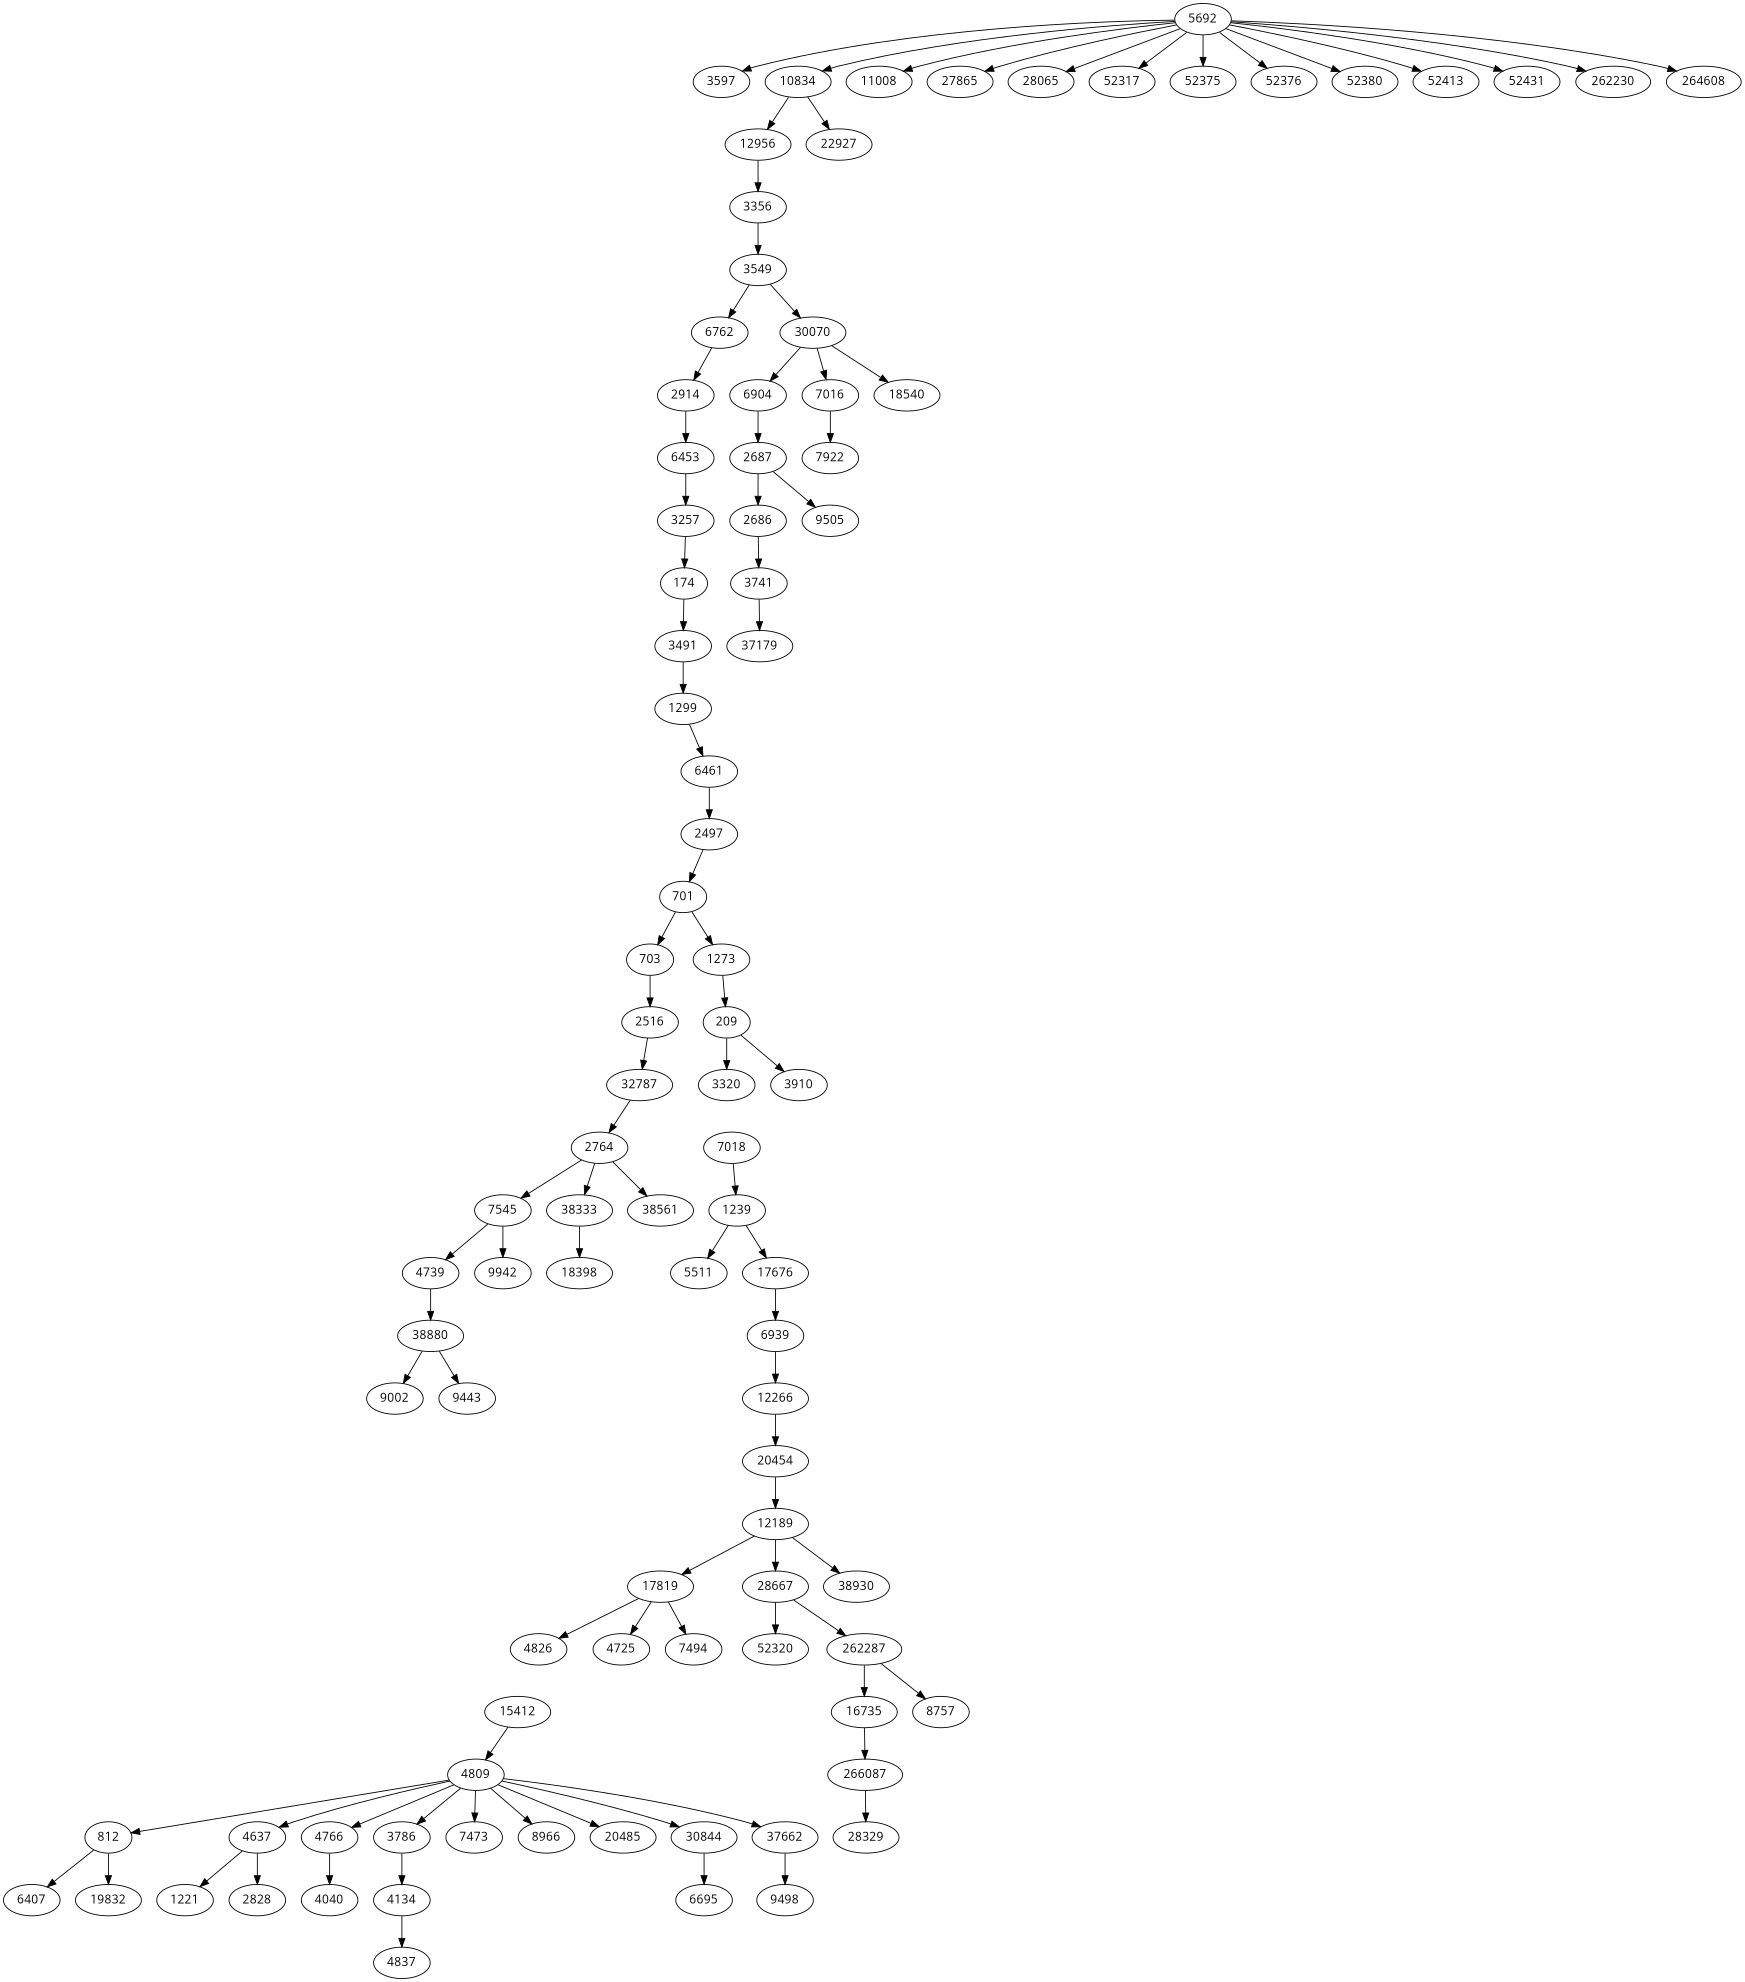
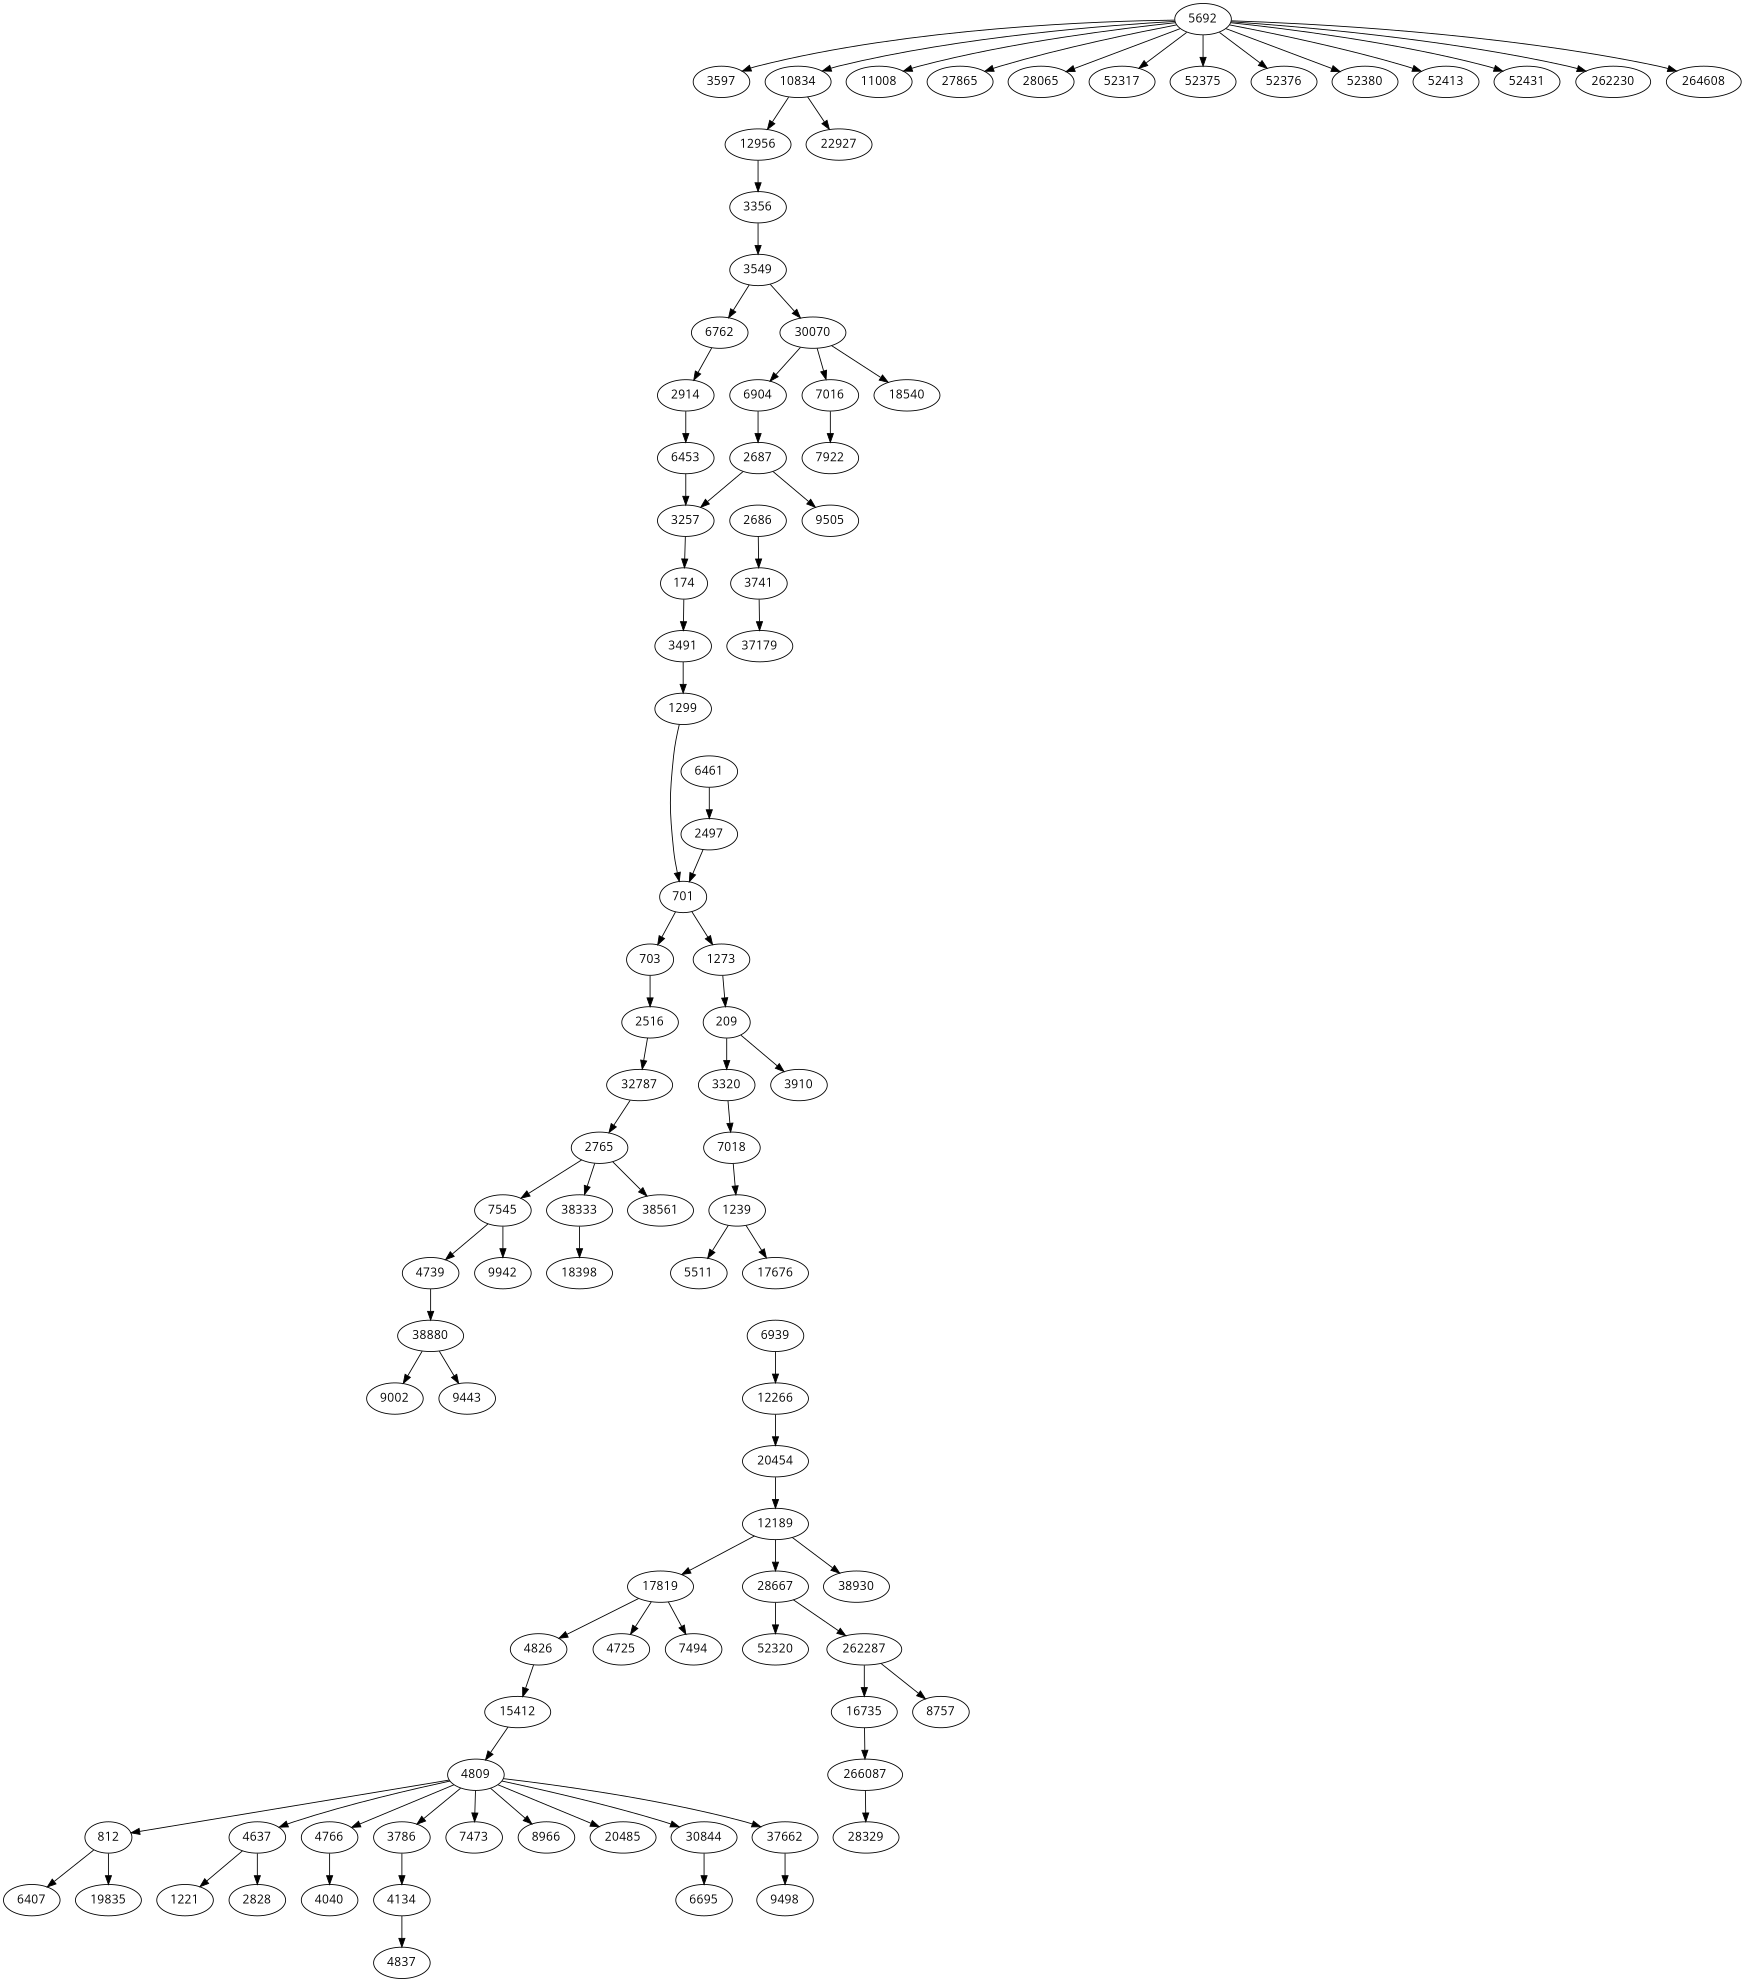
(758, 485) -> (725, 487)
(694, 736) -> (670, 798)
none -> (729, 1112)
(600, 1148) -> (600, 1148)
(775, 1300) -> none
none -> (530, 1677)
(108, 1900) -> (108, 1900)
